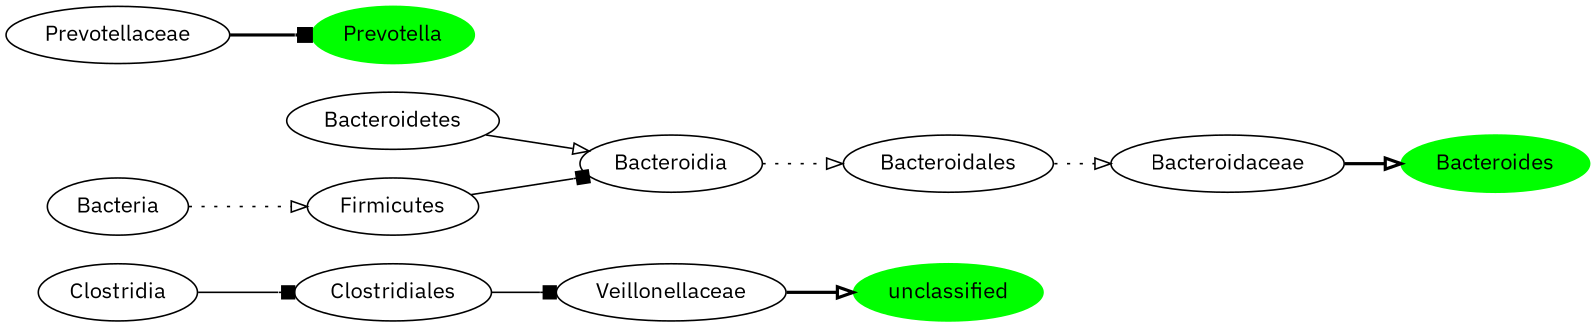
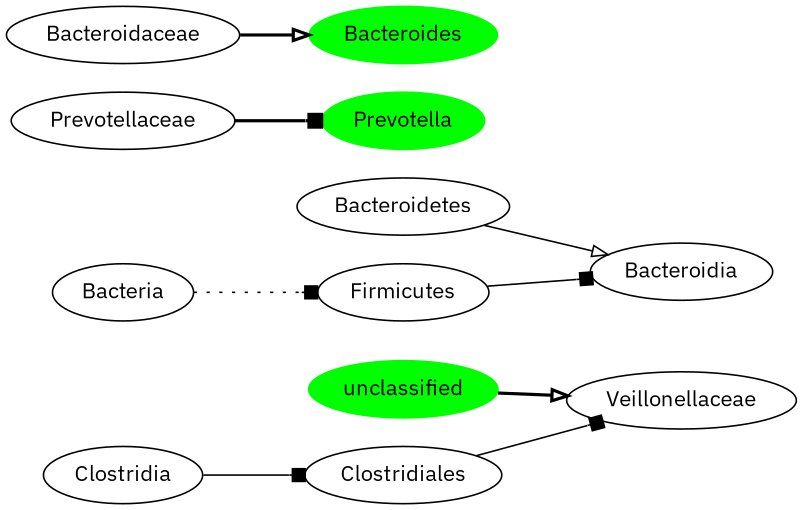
(948, 164) -> none
(240, 207) -> (248, 292)
(812, 292) -> (525, 394)
